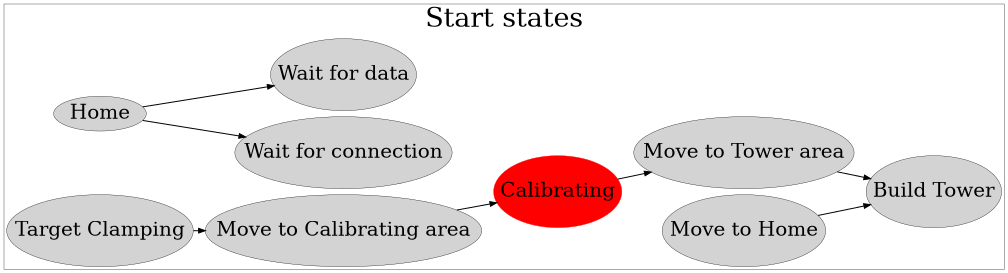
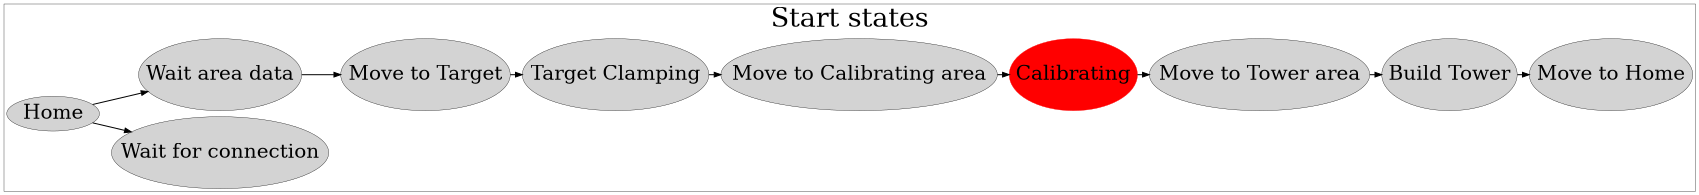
(344, 75) -> (220, 75)
none -> (425, 75)
(841, 211) -> (1520, 75)
